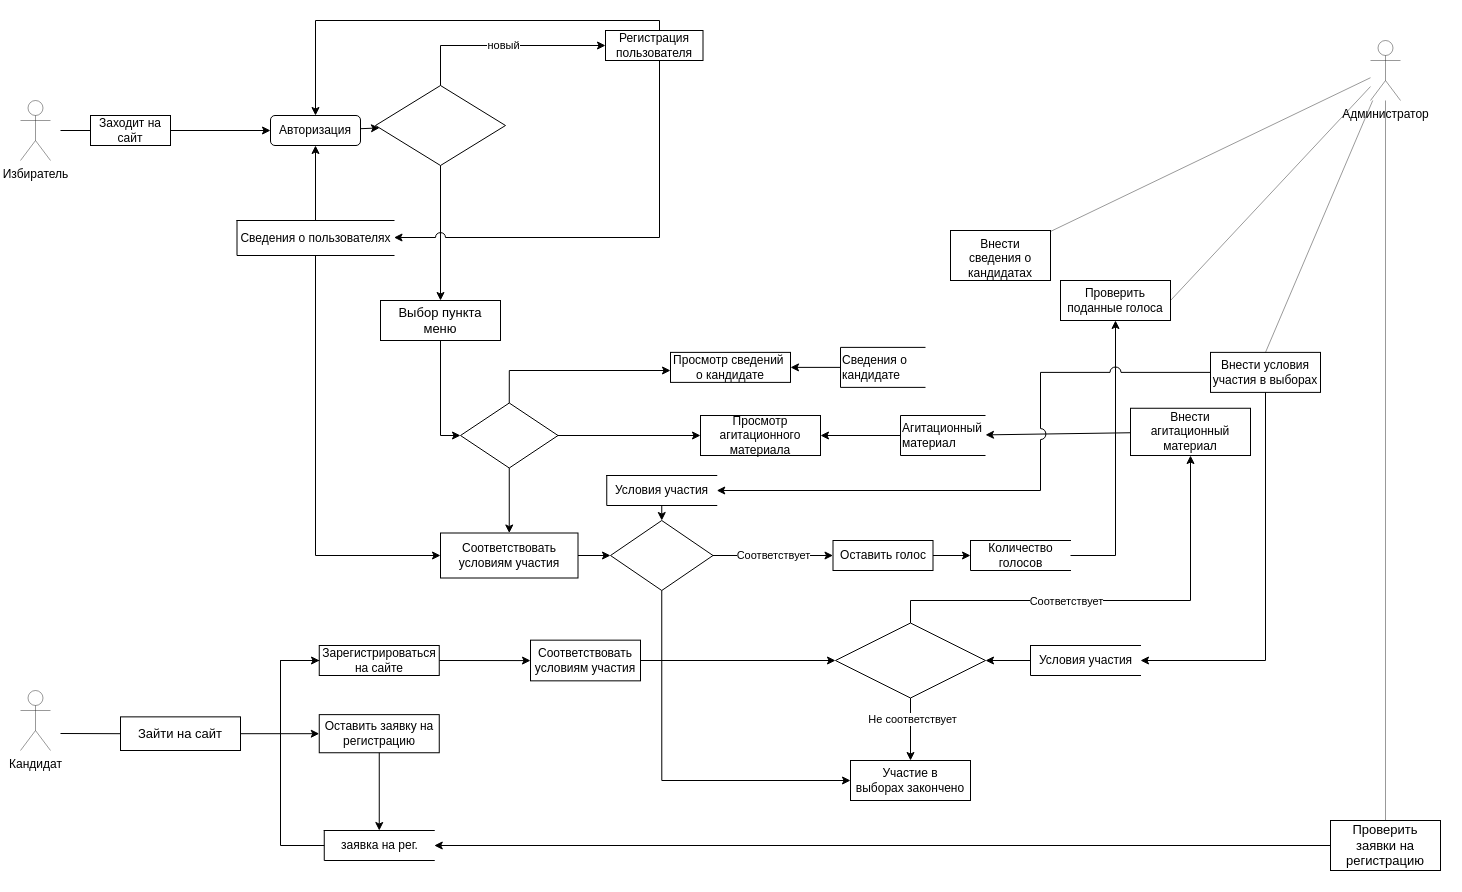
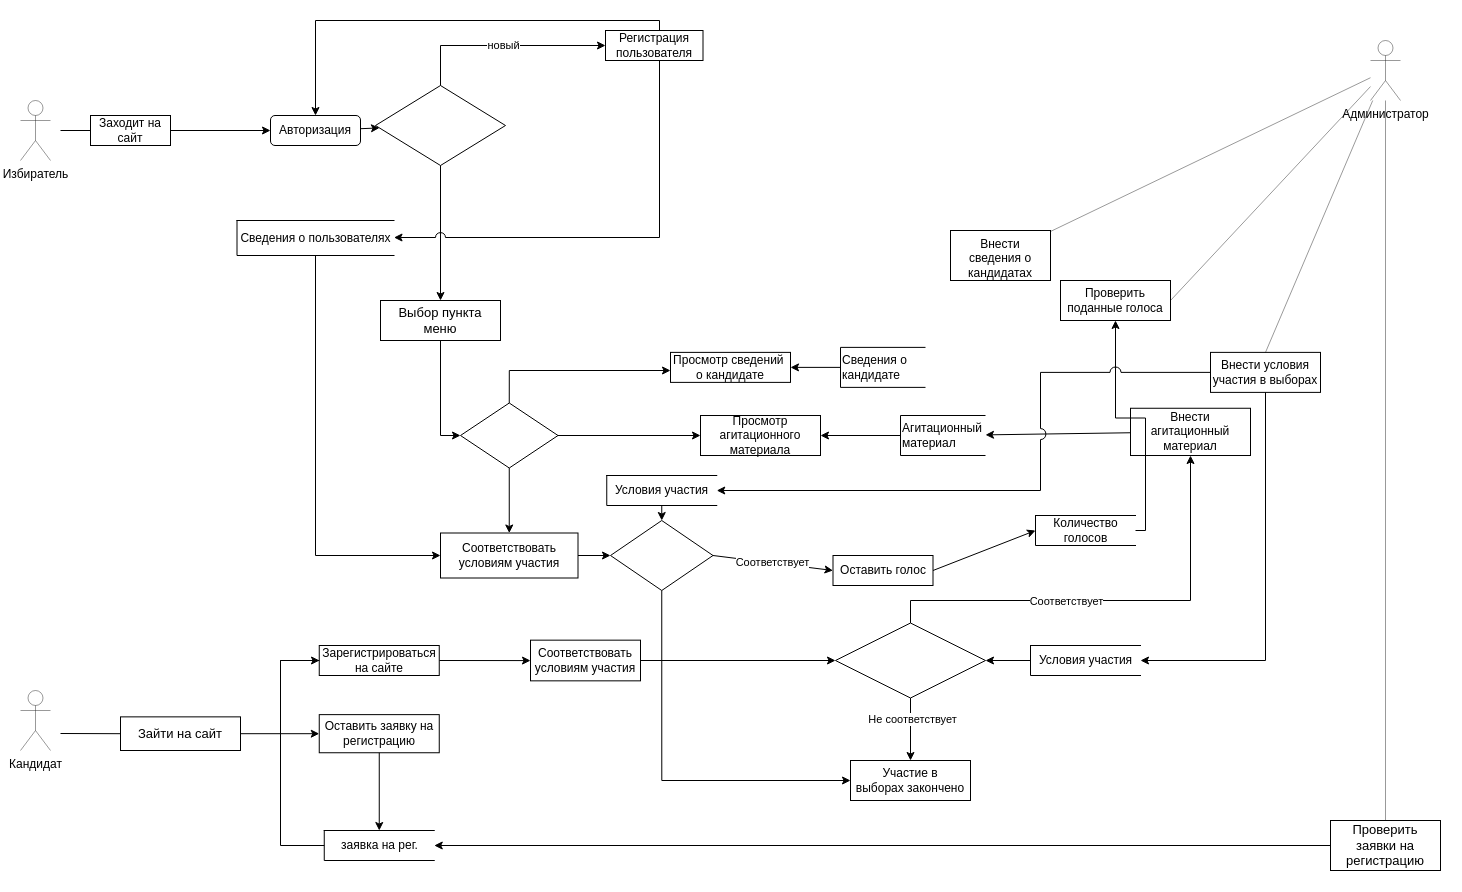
(316, 185) -> none
(883, 556) -> (883, 571)
(1021, 556) -> (1086, 531)
